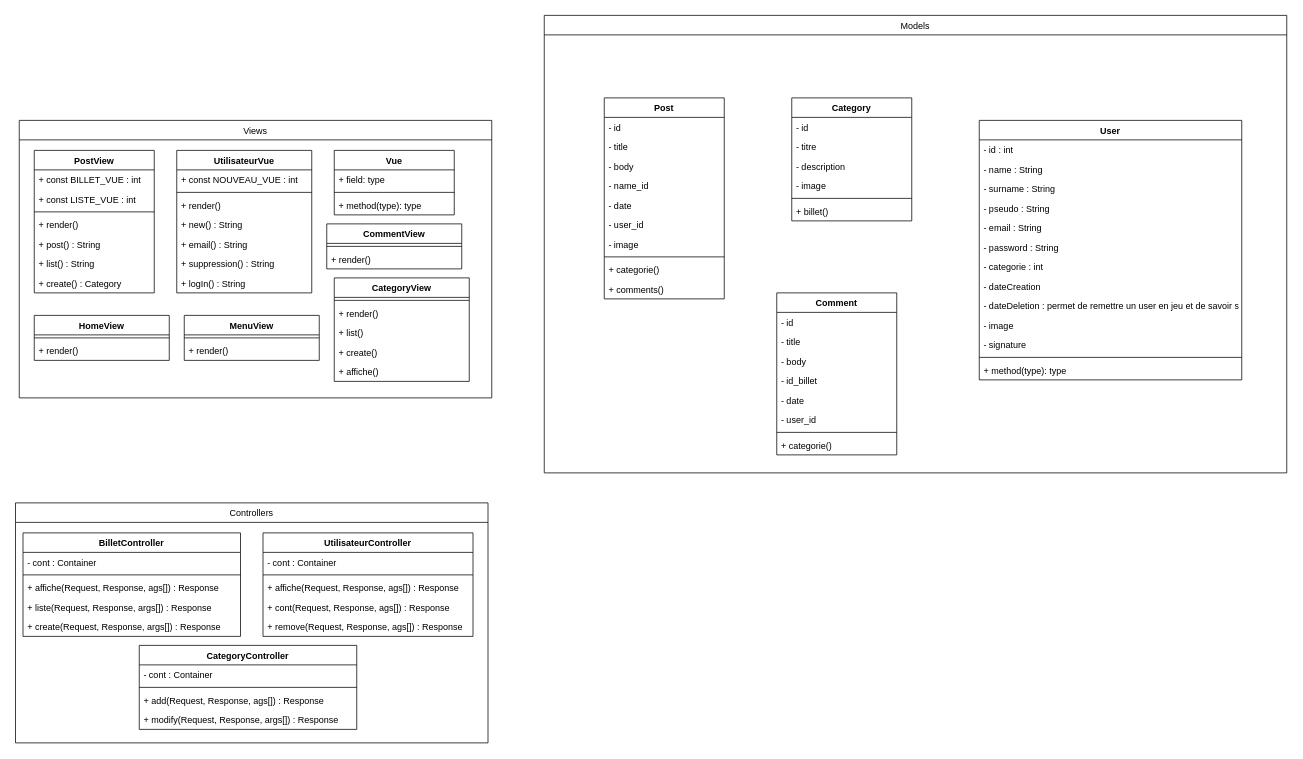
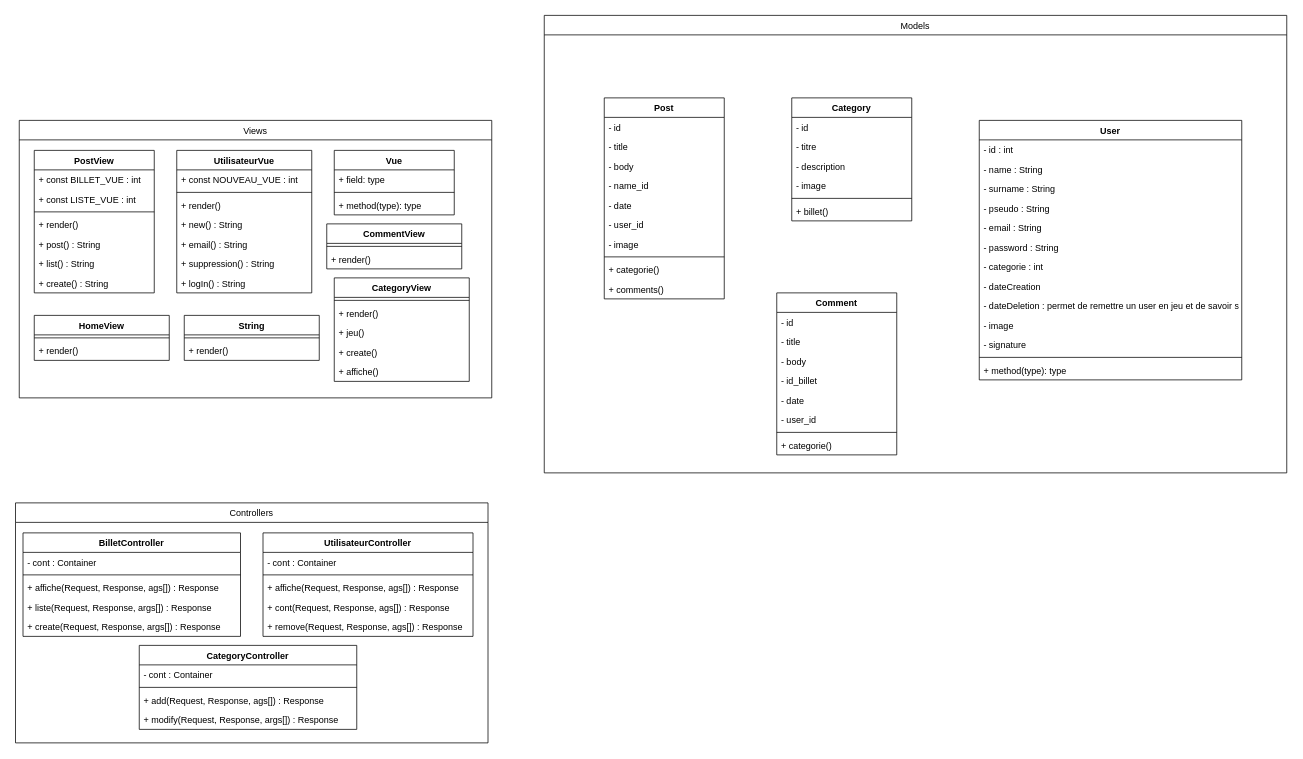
(86, 284) -> (80, 284)
(251, 326) -> (251, 326)
(355, 333) -> (355, 333)
